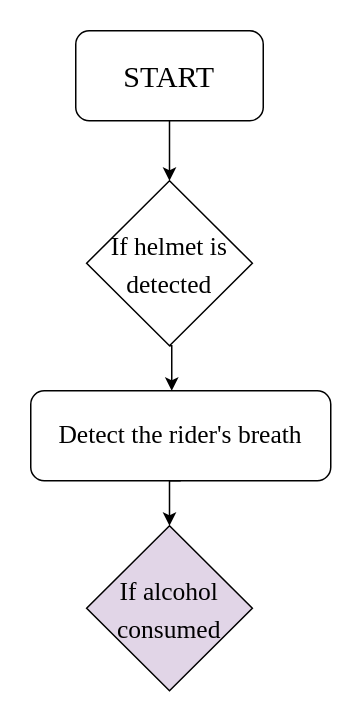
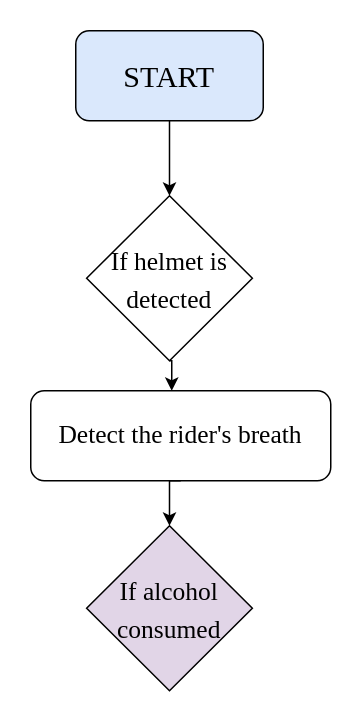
(170, 76) -> (170, 76)
(170, 263) -> (170, 278)
